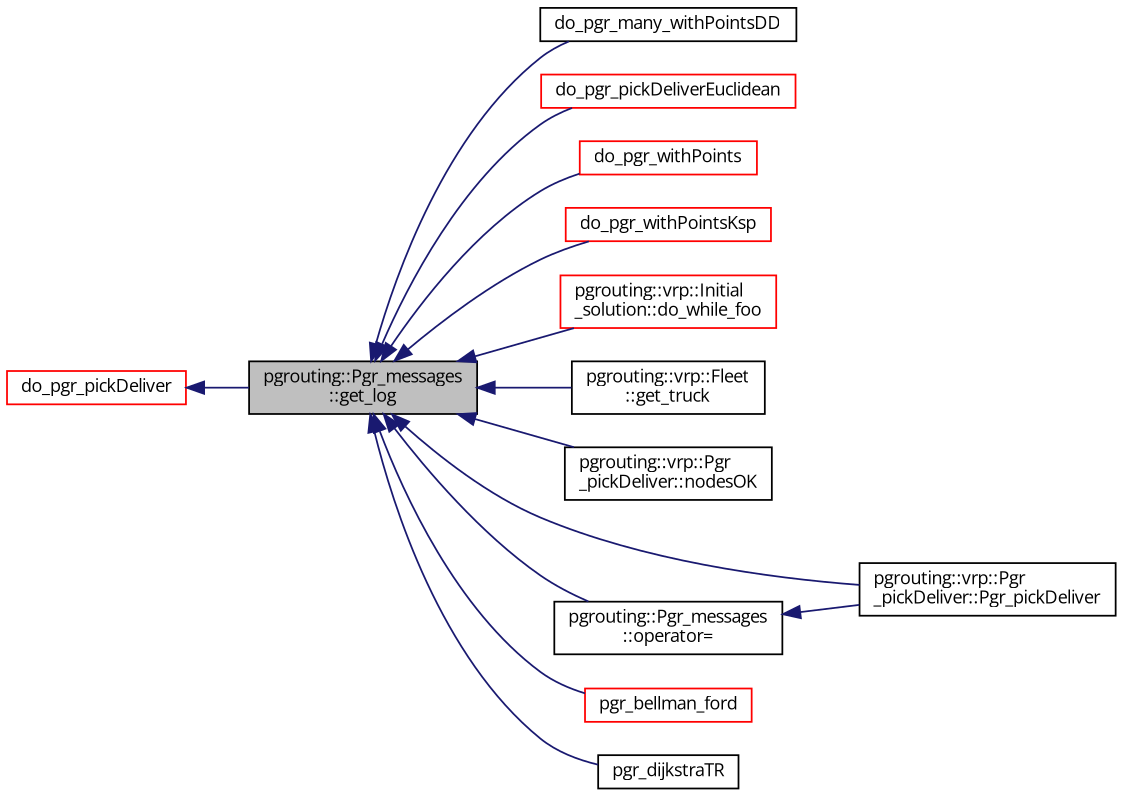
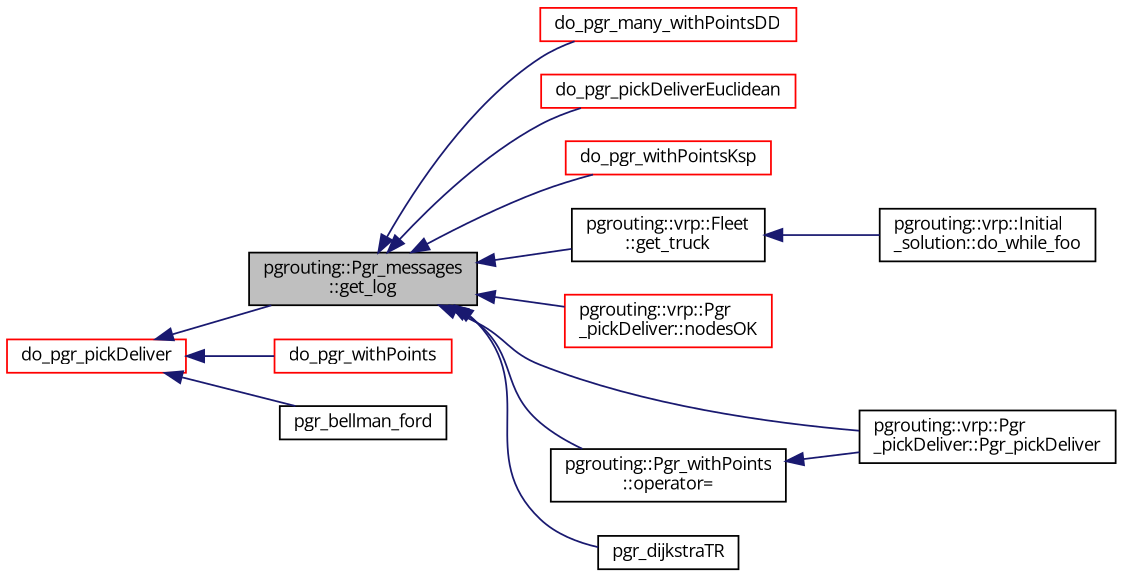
(668, 25) -> (668, 25)
(473, 246) -> (239, 356)
(668, 302) -> (988, 235)
(524, 342) -> (831, 235)
(668, 474) -> (668, 321)
(458, 583) -> (239, 392)
(668, 628) -> (668, 475)
(668, 705) -> (363, 423)
